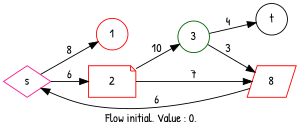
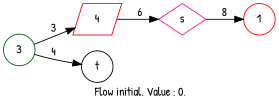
(112, 82) -> none
(272, 82) -> (97, 19)
